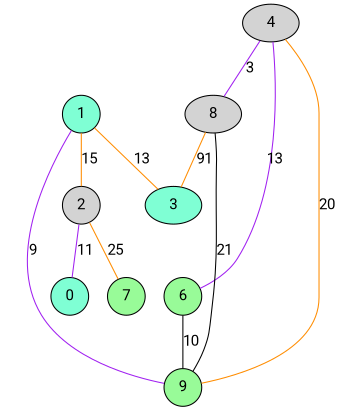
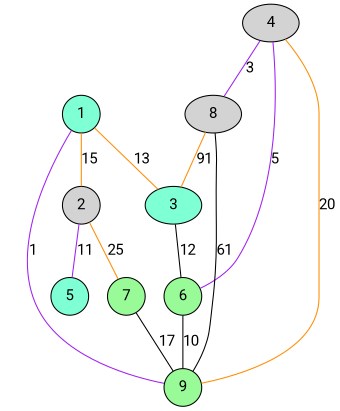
(275, 160) -> (275, 160)
(33, 251) -> (33, 251)
none -> (178, 251)
(225, 251) -> (225, 251)
(70, 296) -> (70, 296)
none -> (155, 342)
